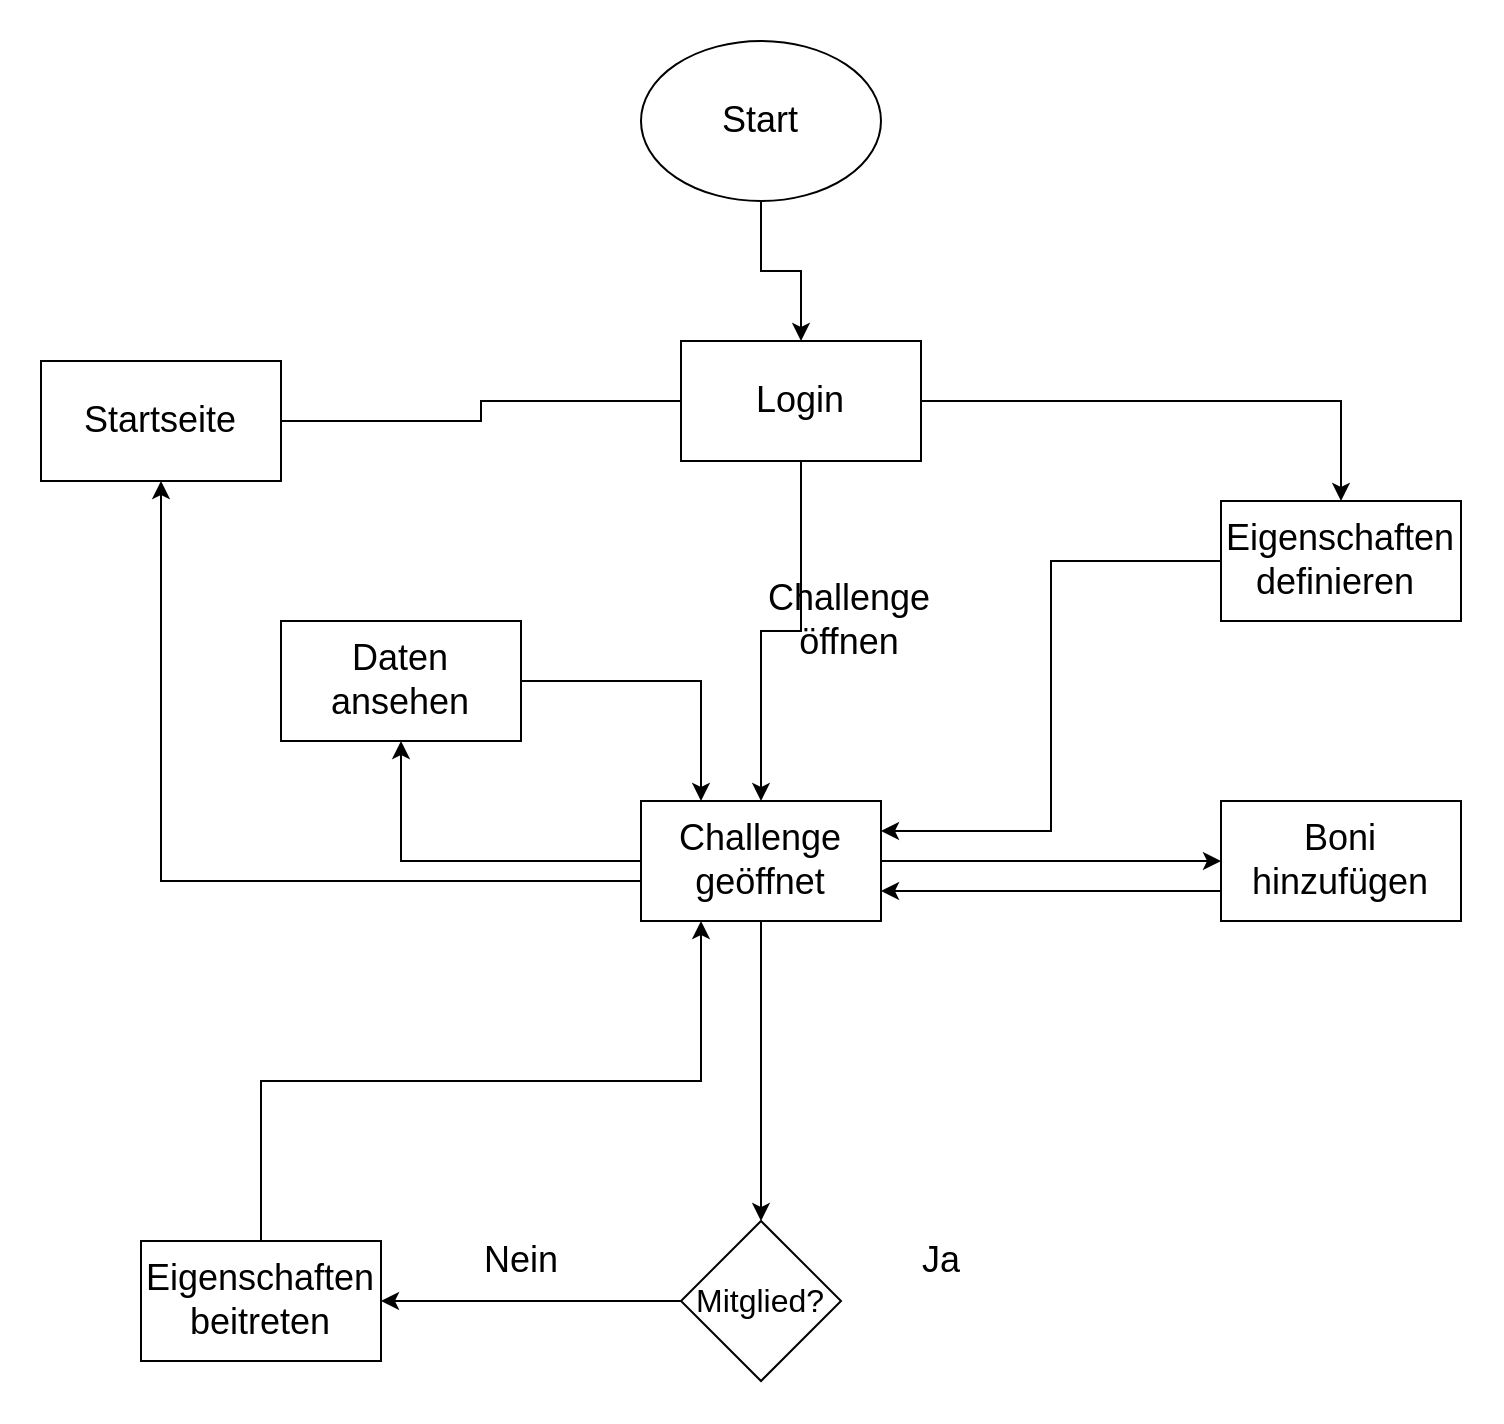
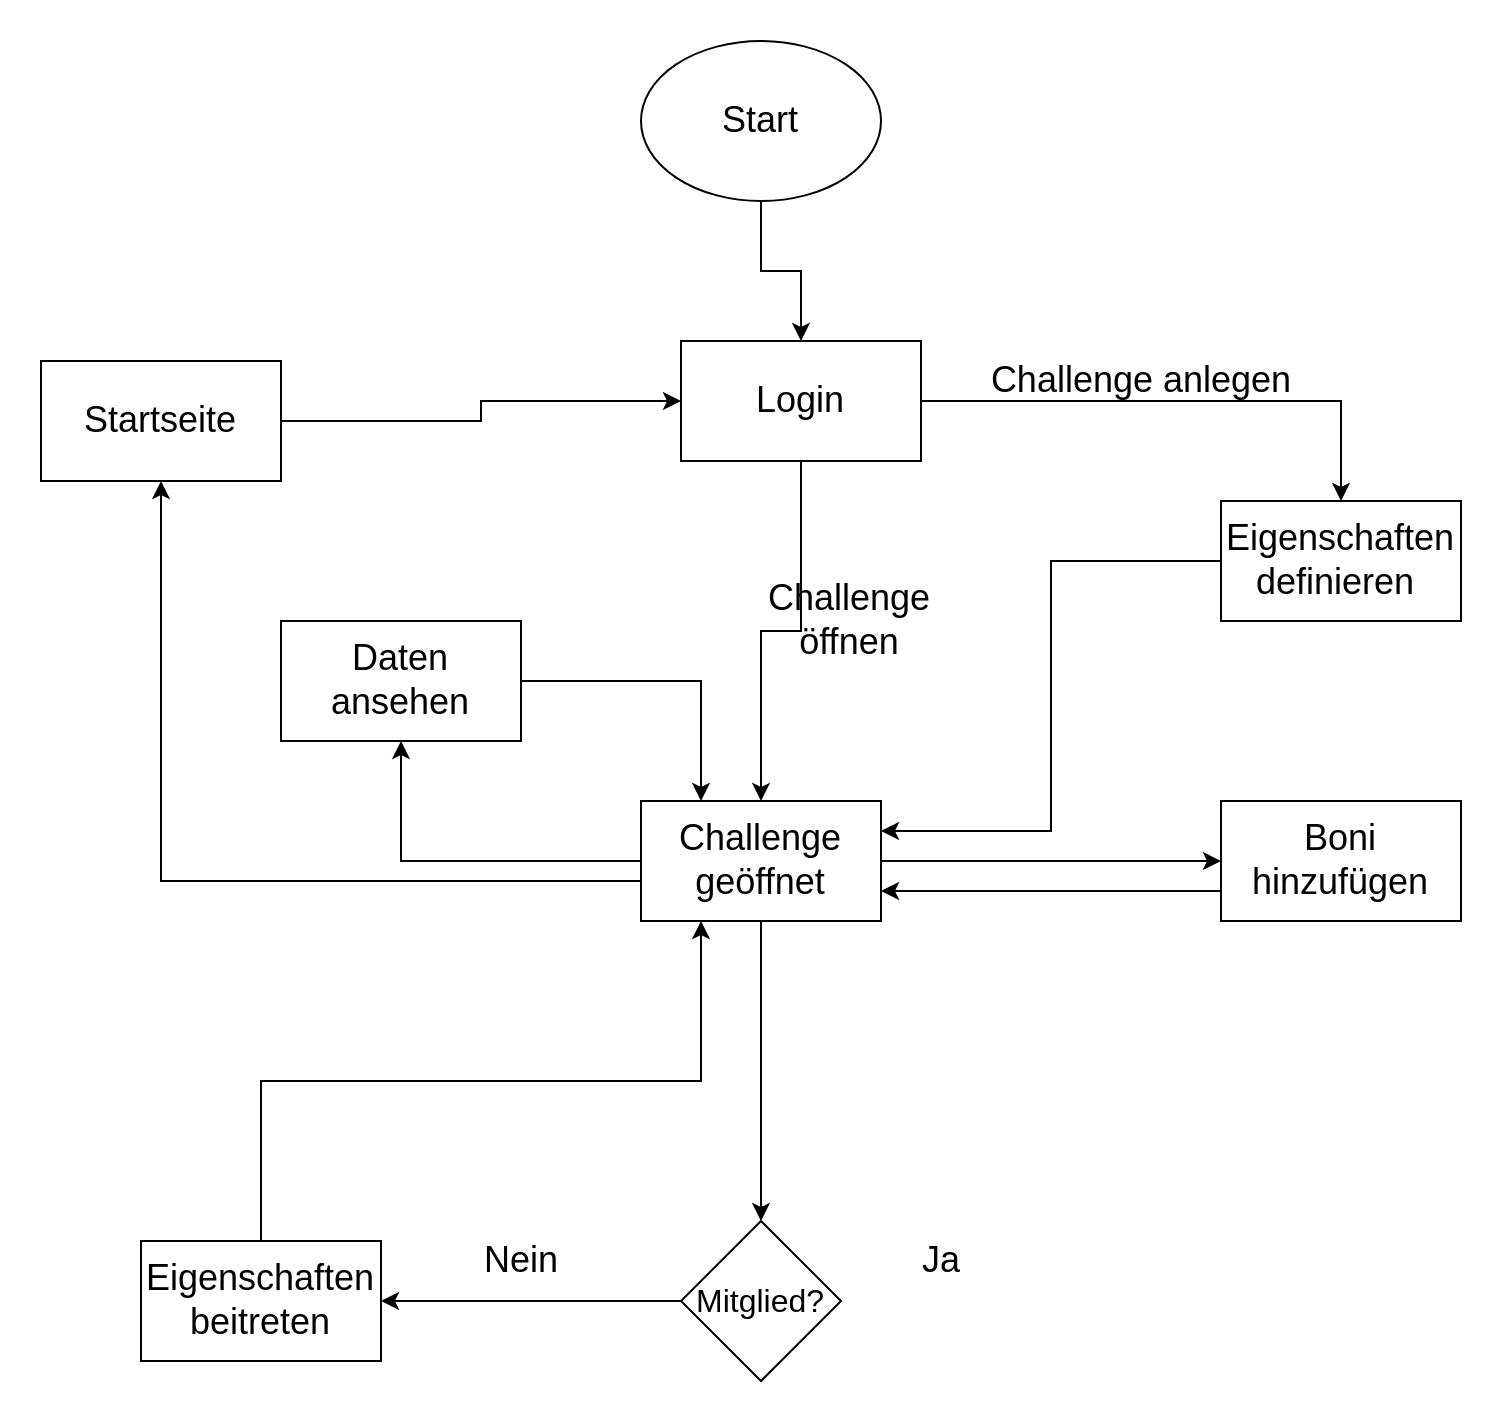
none -> (1141, 381)
(671, 401) -> (666, 401)
